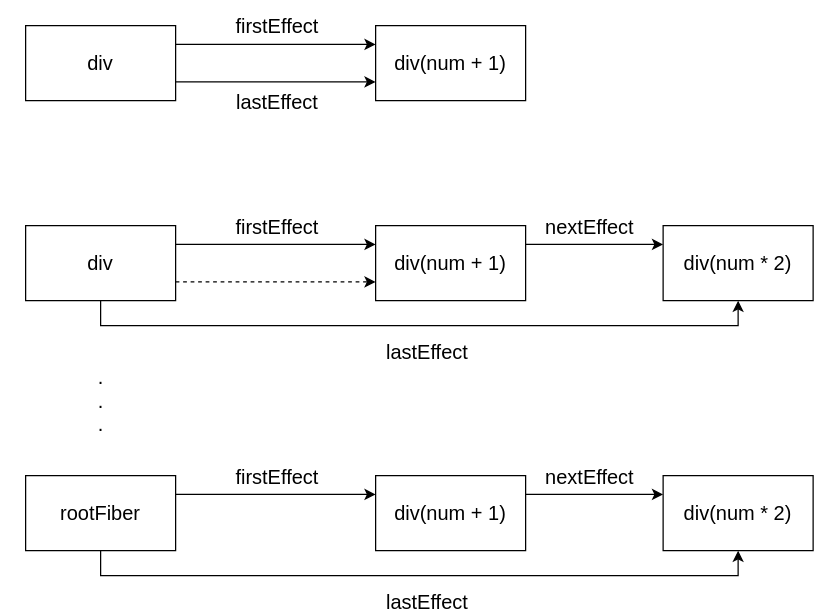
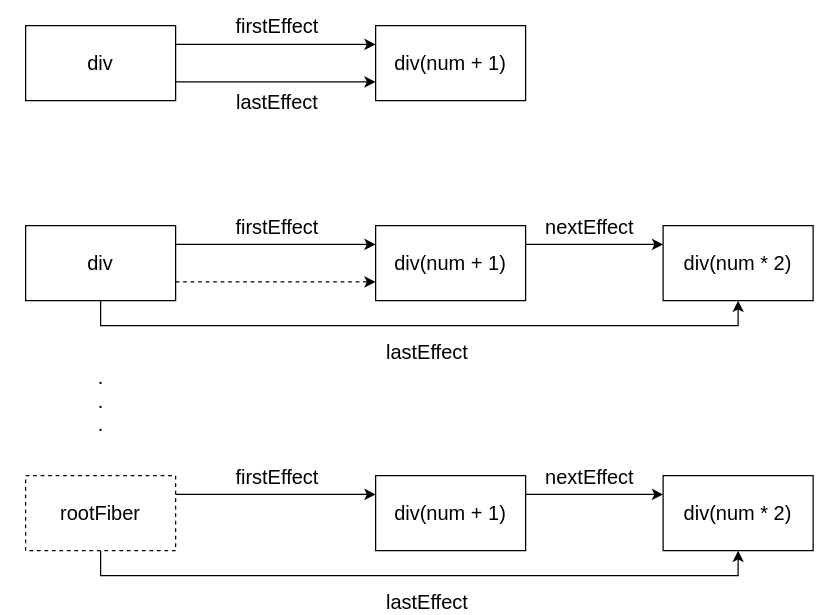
(101, 513) -> (101, 513)
